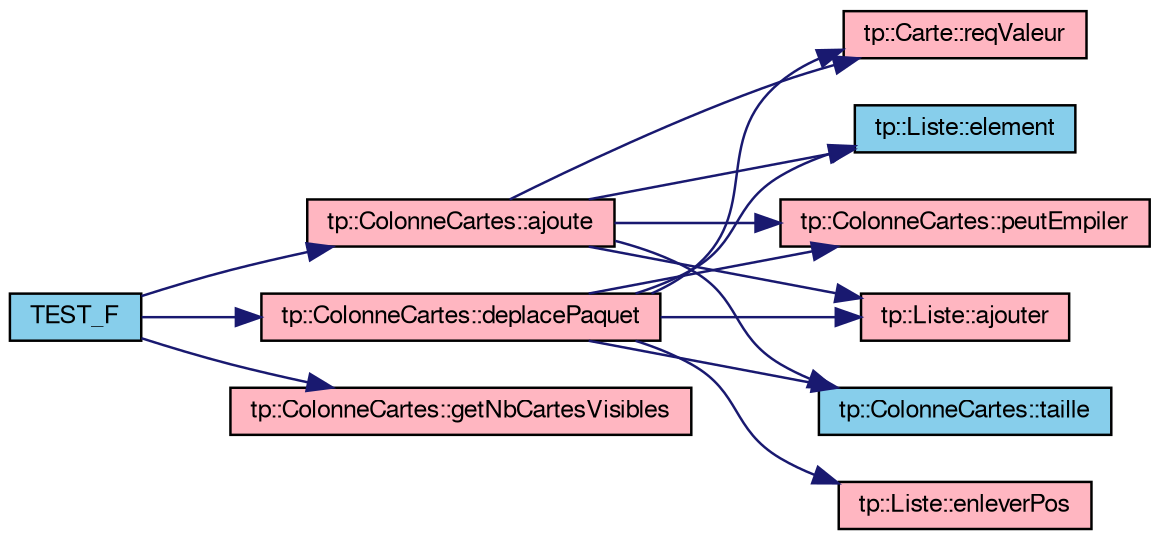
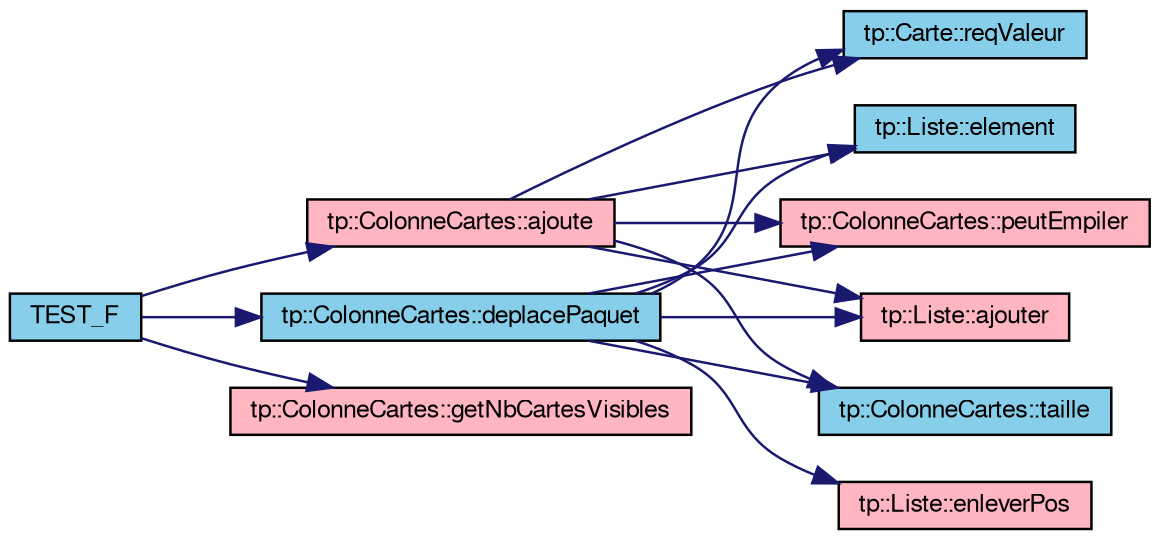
(965, 35) -> (965, 35)
(461, 317) -> (461, 317)
